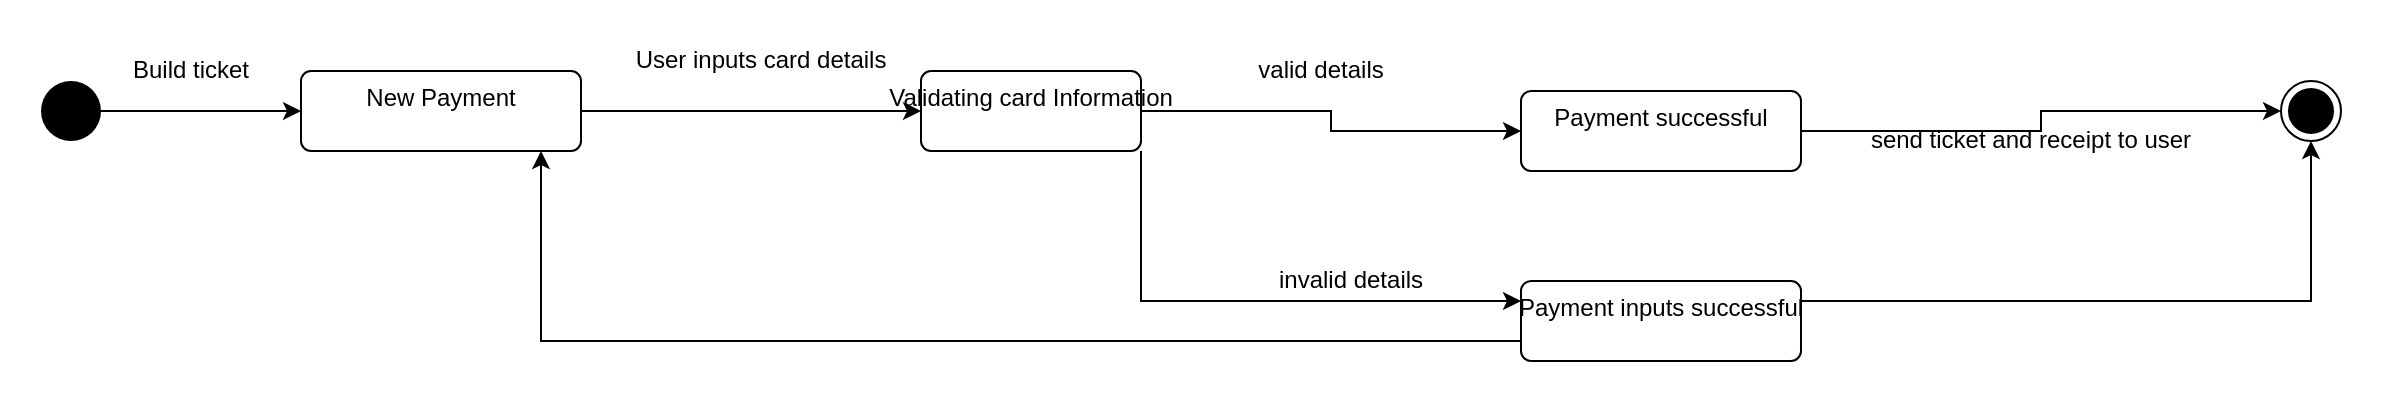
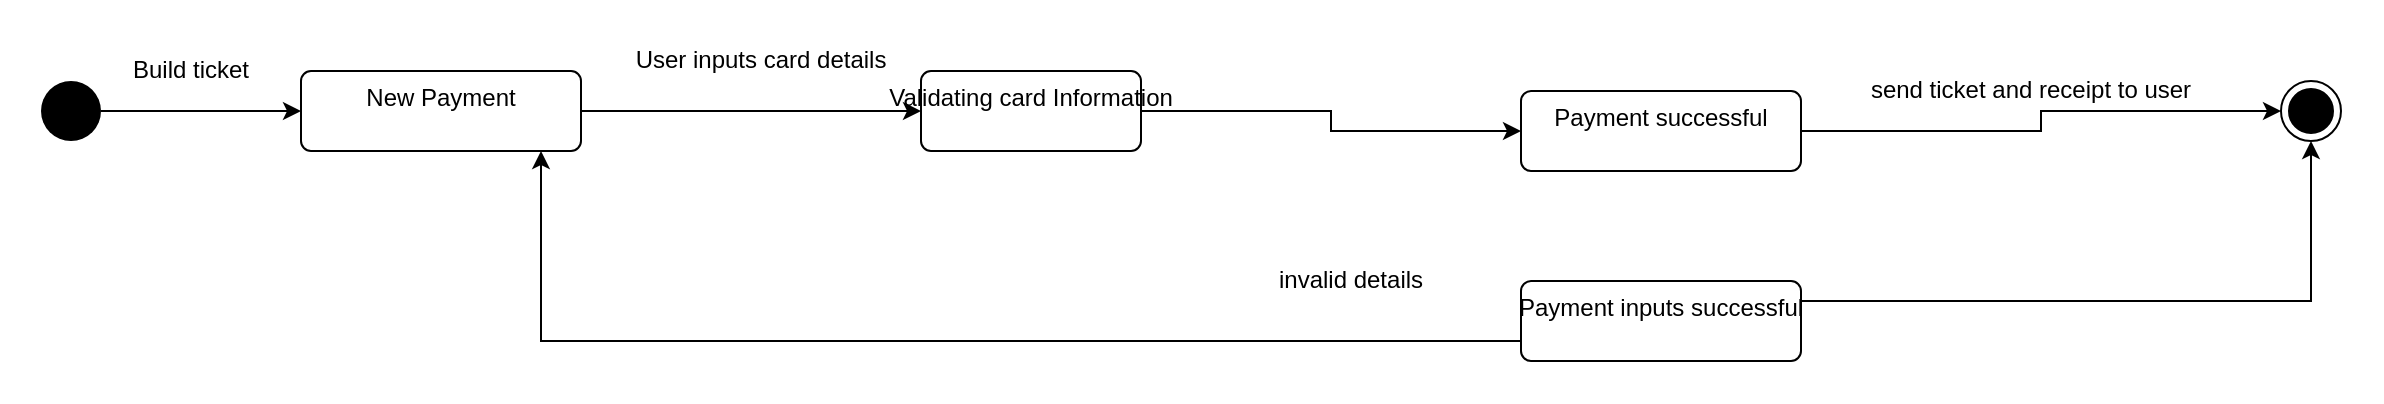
(1321, 71) -> none
(2031, 141) -> (2031, 91)
(1249, 301) -> none
